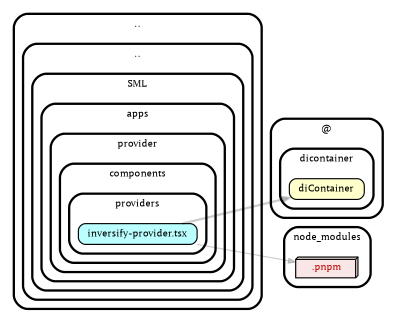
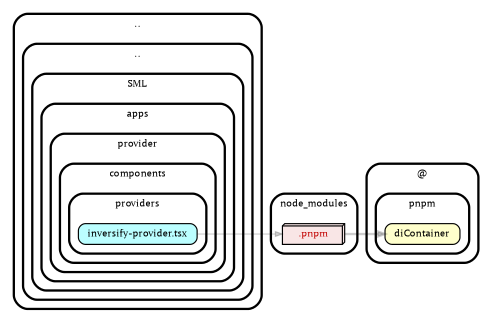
(327, 159) -> (422, 204)
(232, 212) -> (361, 234)
